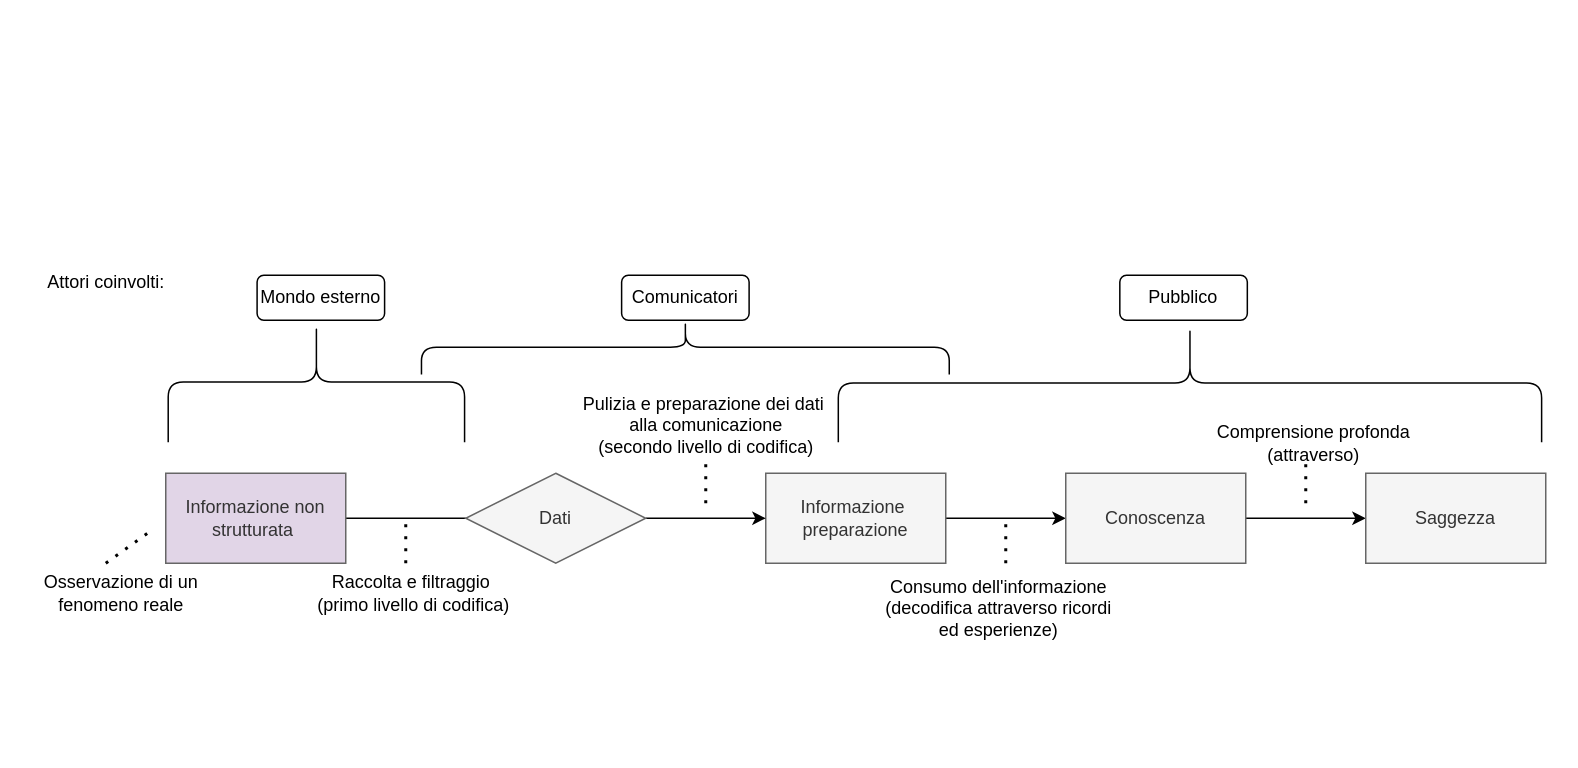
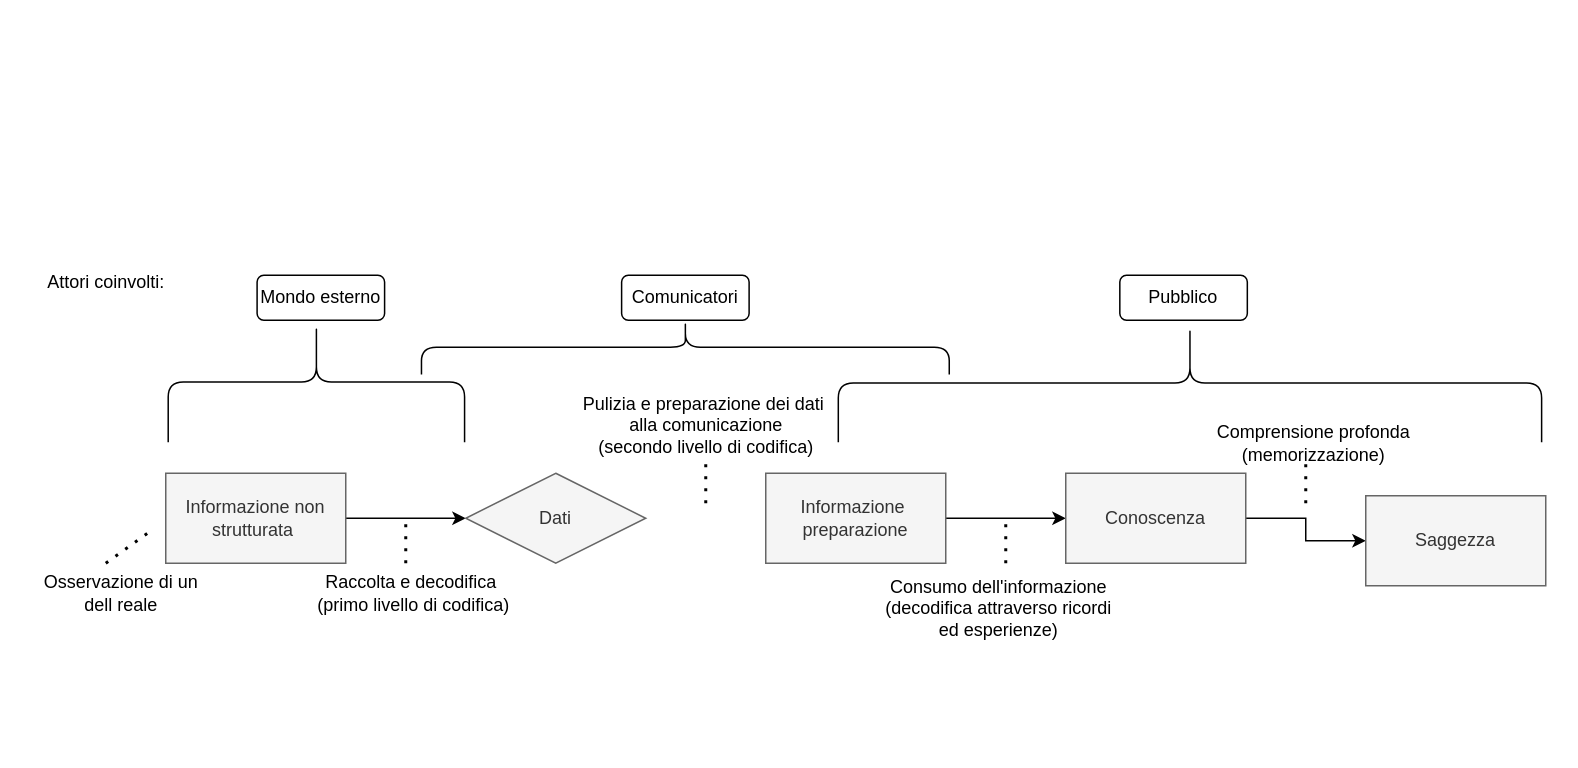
(1314, 443) -> (1314, 443)
(256, 518) -> (256, 518)
(458, 518) -> (454, 518)
(701, 518) -> none
(1456, 518) -> (1456, 541)
(122, 593) -> (122, 593)
(414, 593) -> (414, 593)
